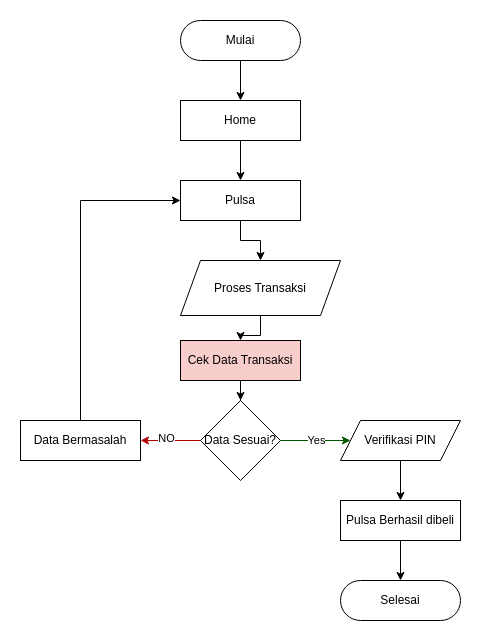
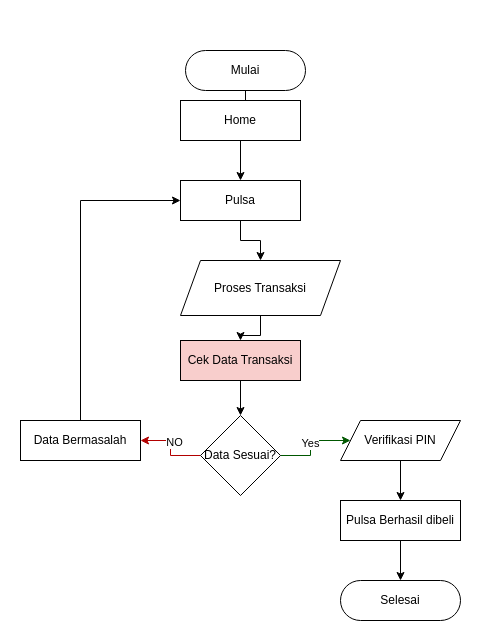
(241, 41) -> (246, 71)
(241, 441) -> (241, 456)
